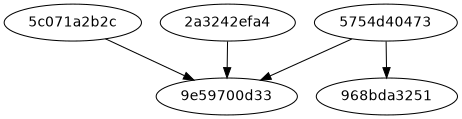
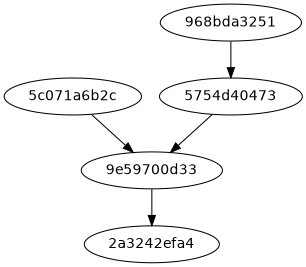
(73, 23) -> (73, 96)
(227, 54) -> (152, 202)
(386, 54) -> (231, 54)
